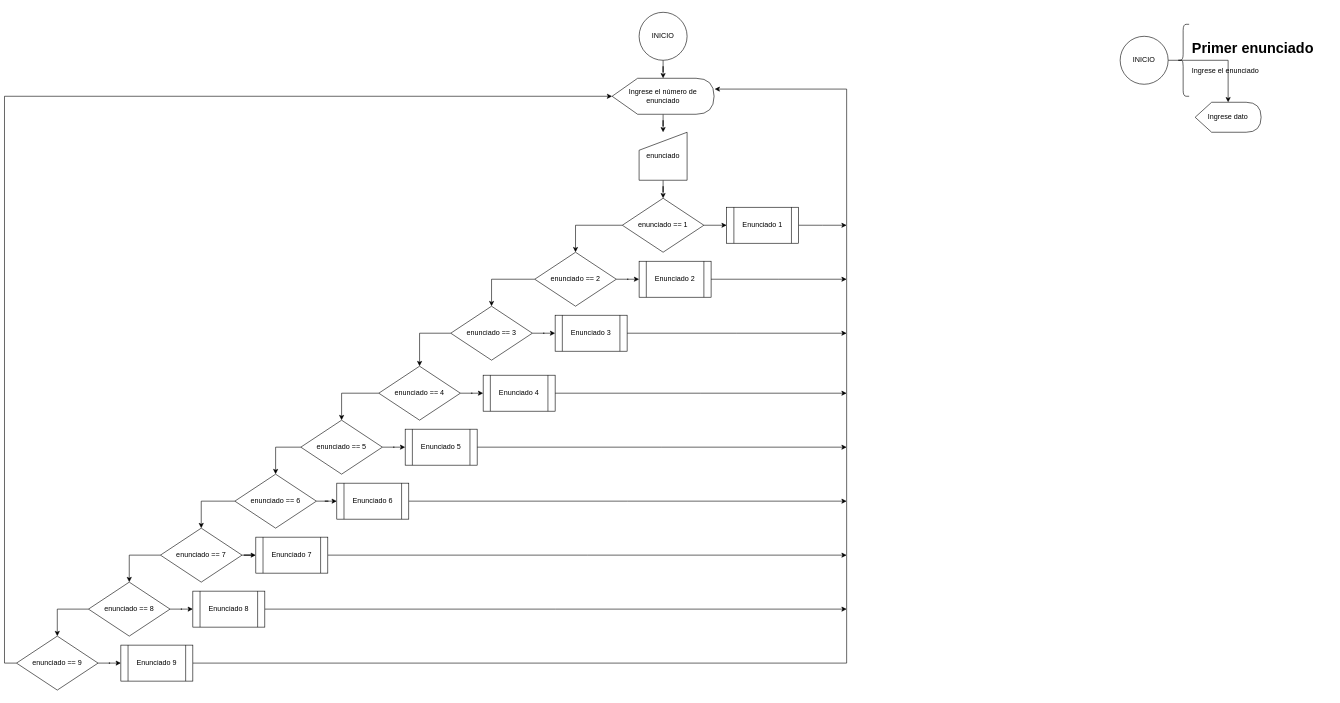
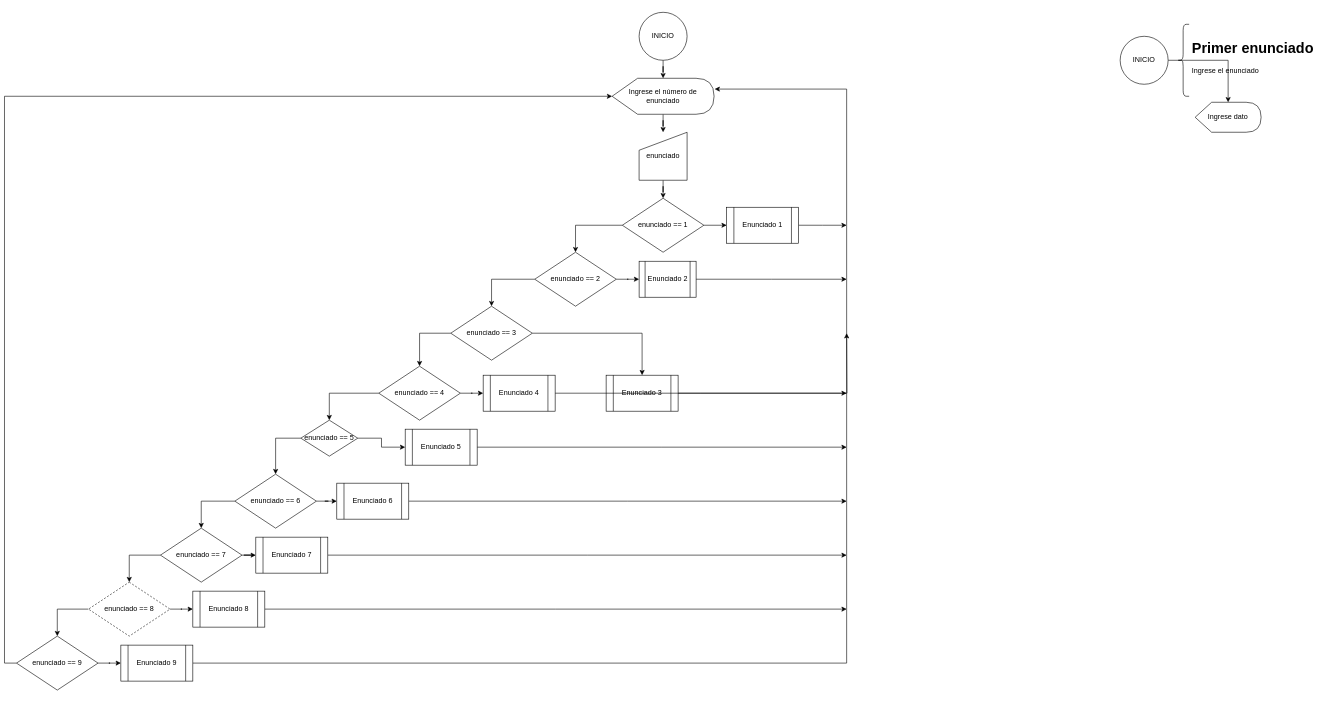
(675, 279) -> (668, 279)
(591, 333) -> (642, 393)
(342, 447) -> (329, 438)
(129, 609) -> (129, 609)
